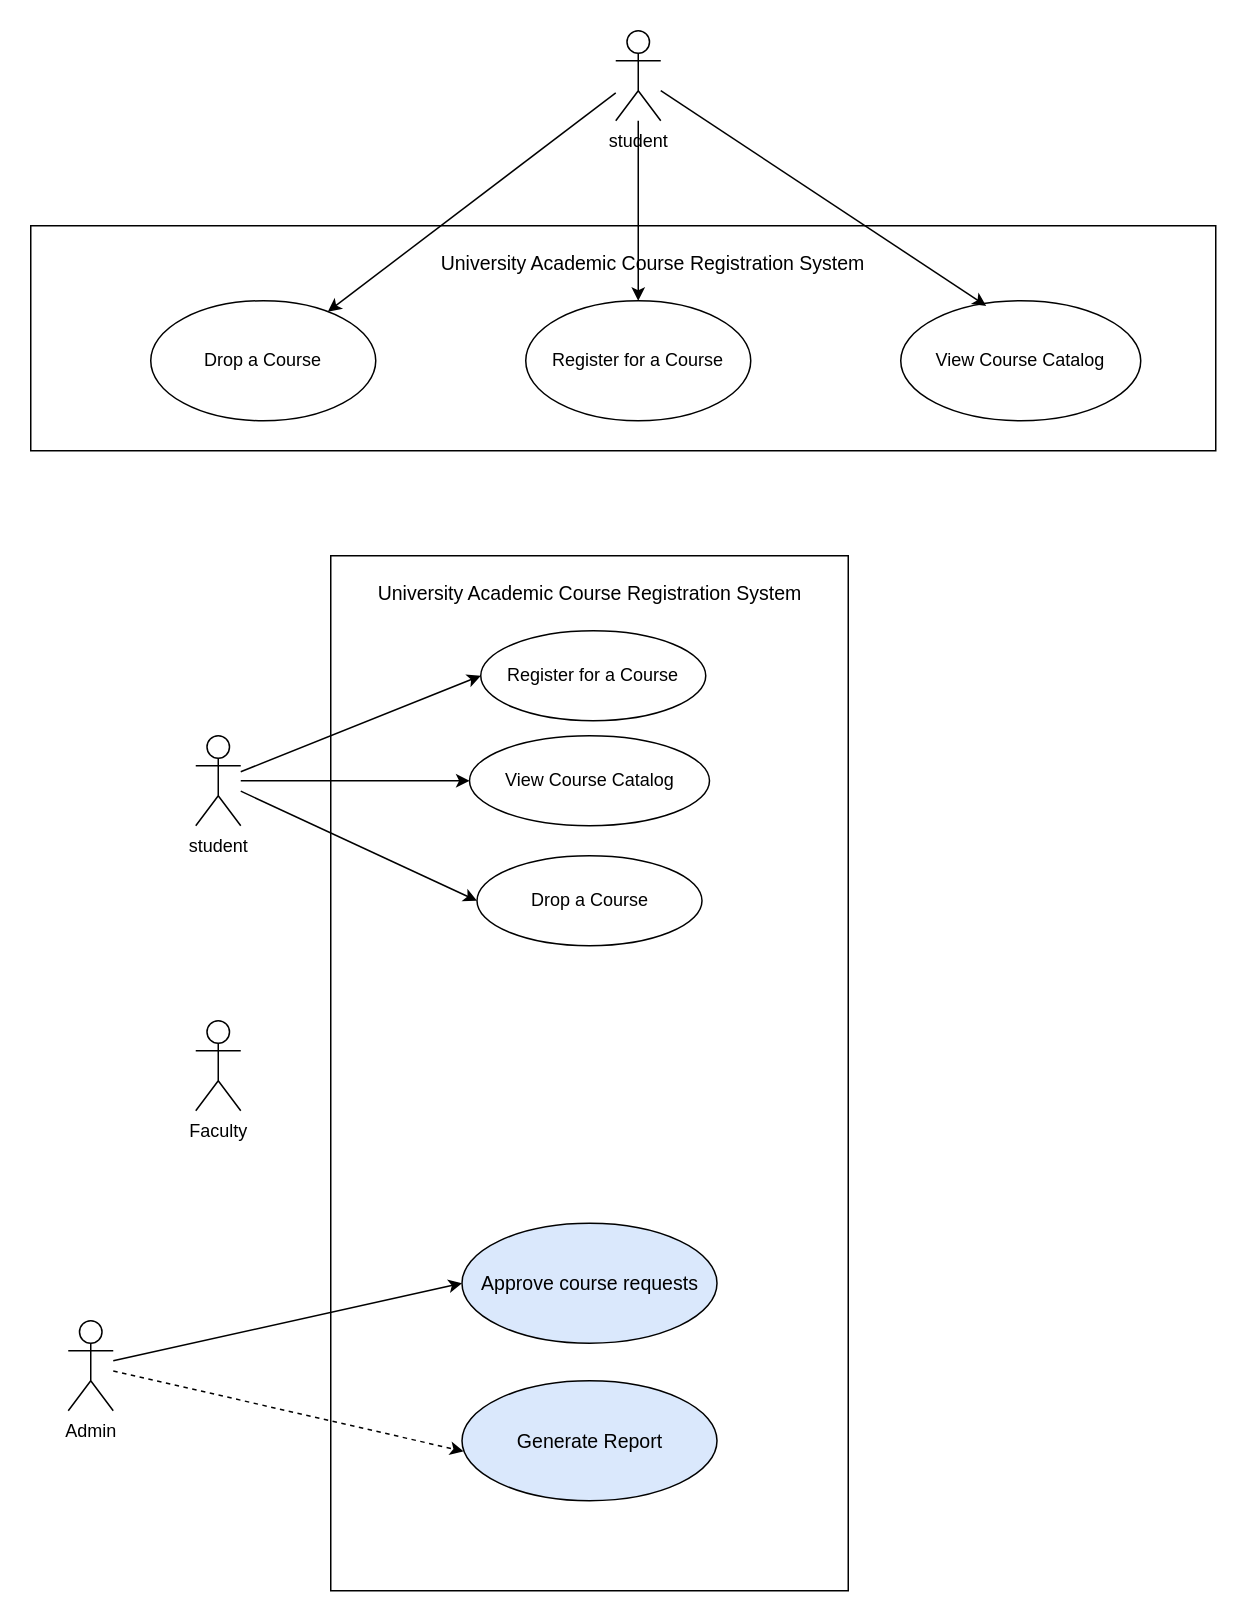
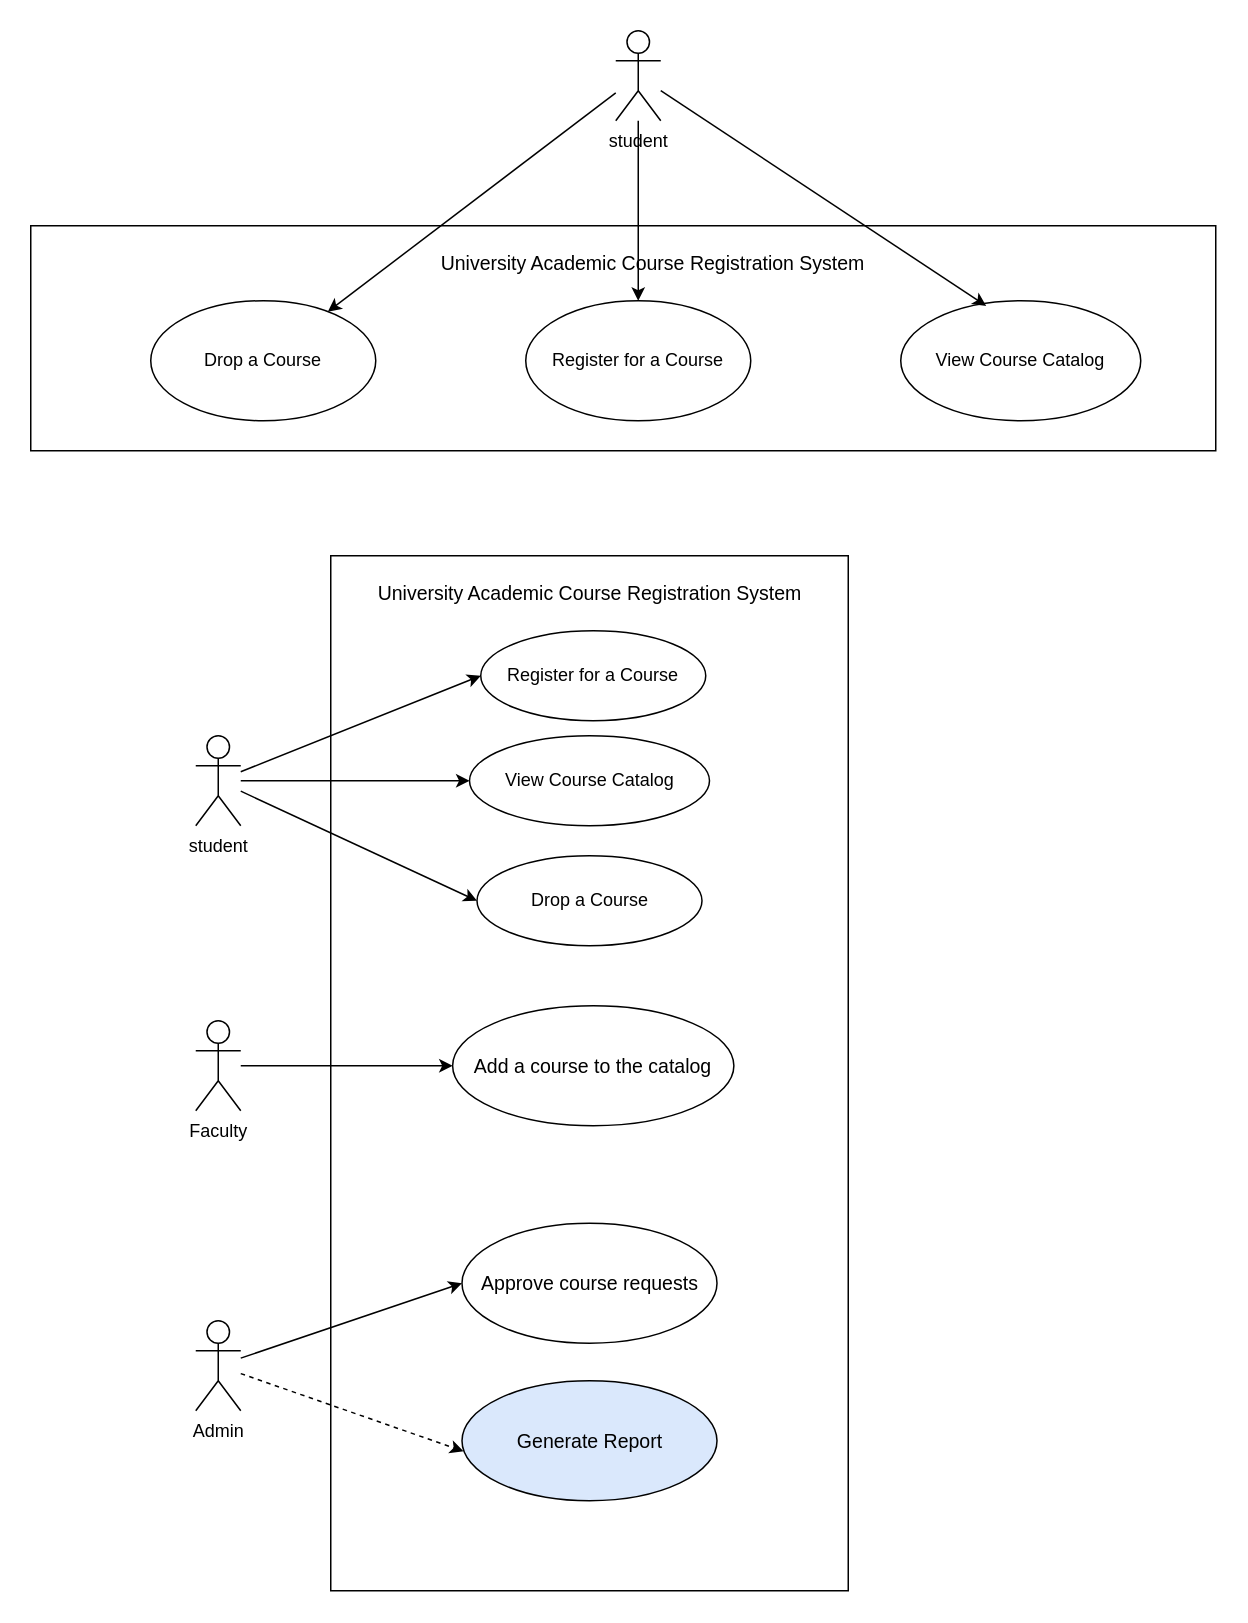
none -> (342, 1066)
none -> (593, 1066)
(590, 1283) -> (590, 1283)
(91, 1366) -> (218, 1366)
